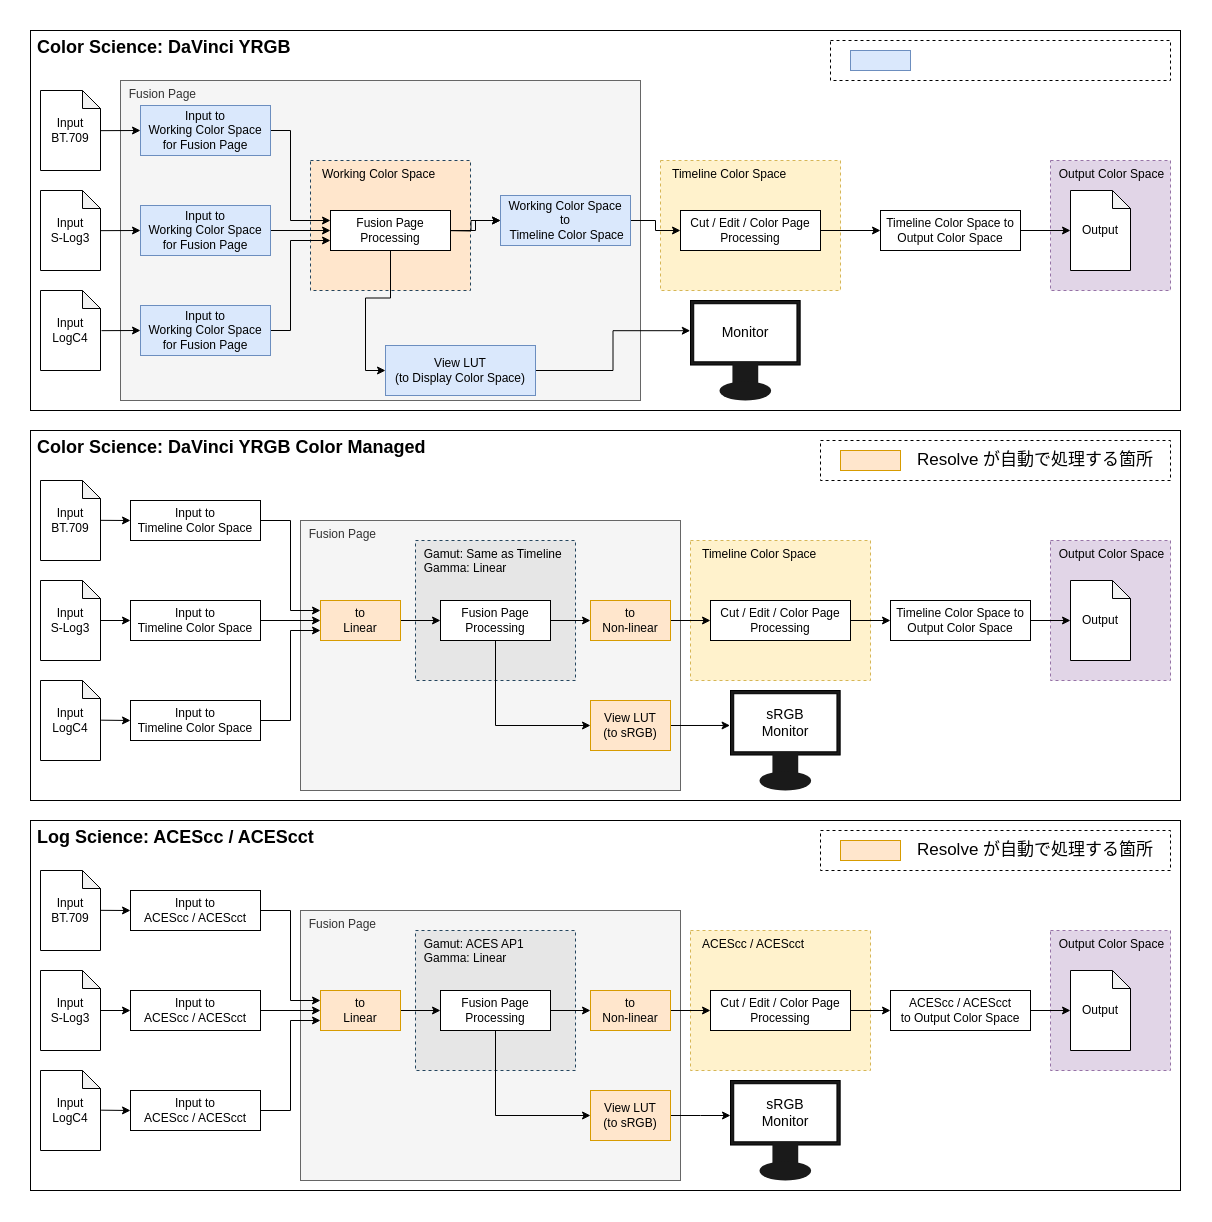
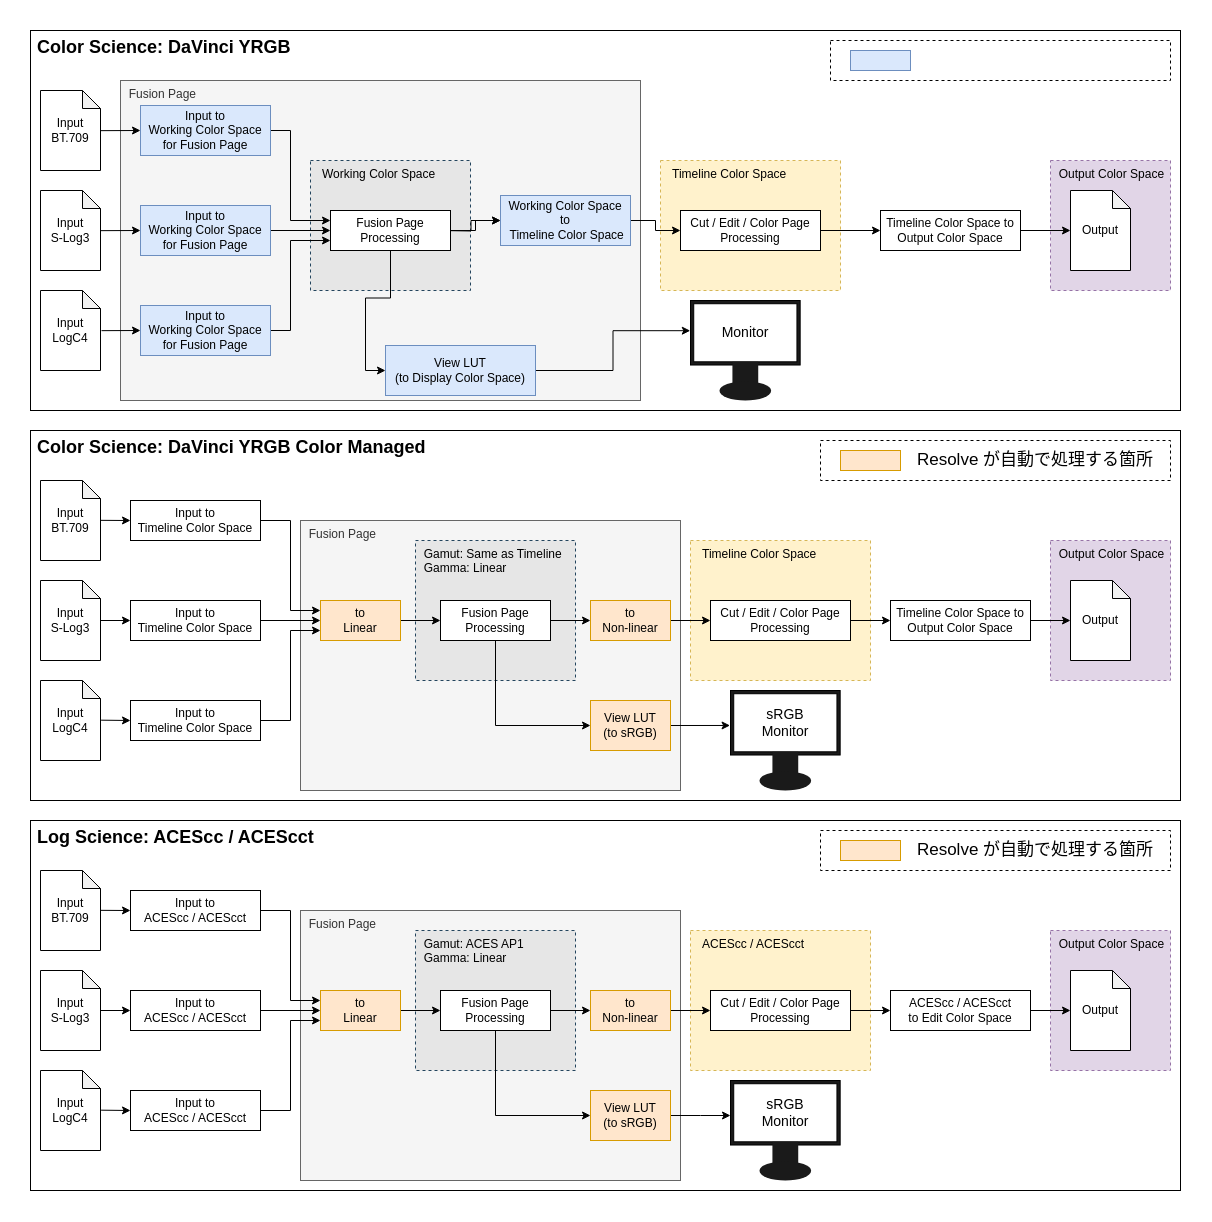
(370, 175) -> (370, 175)
(961, 1011) -> (961, 1011)
